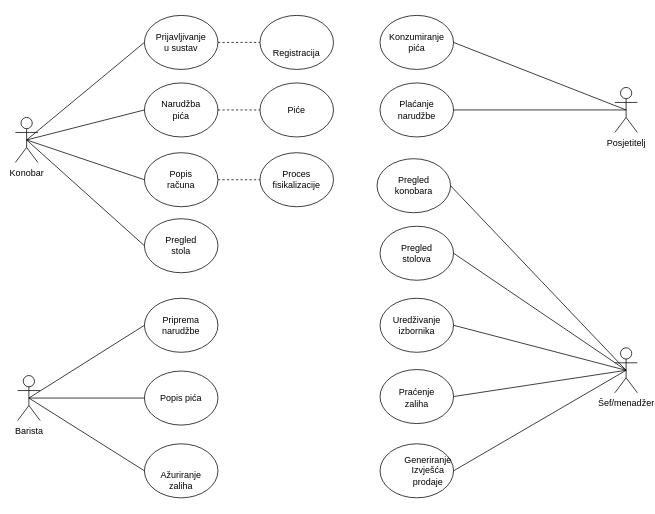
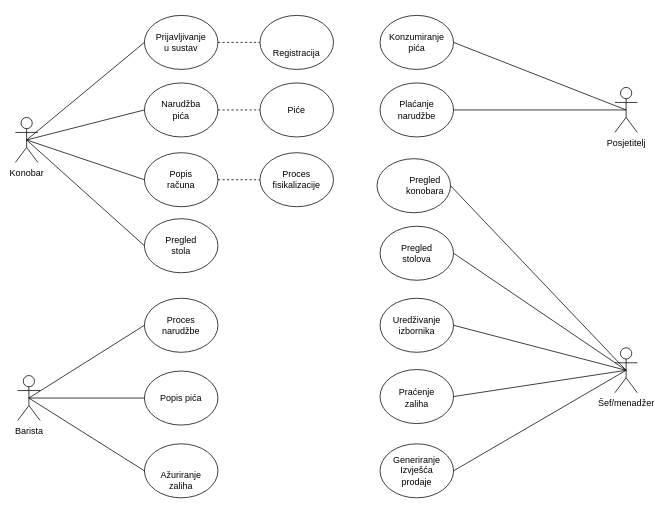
(414, 186) -> (425, 186)
(181, 325) -> (181, 325)
(428, 471) -> (417, 471)
